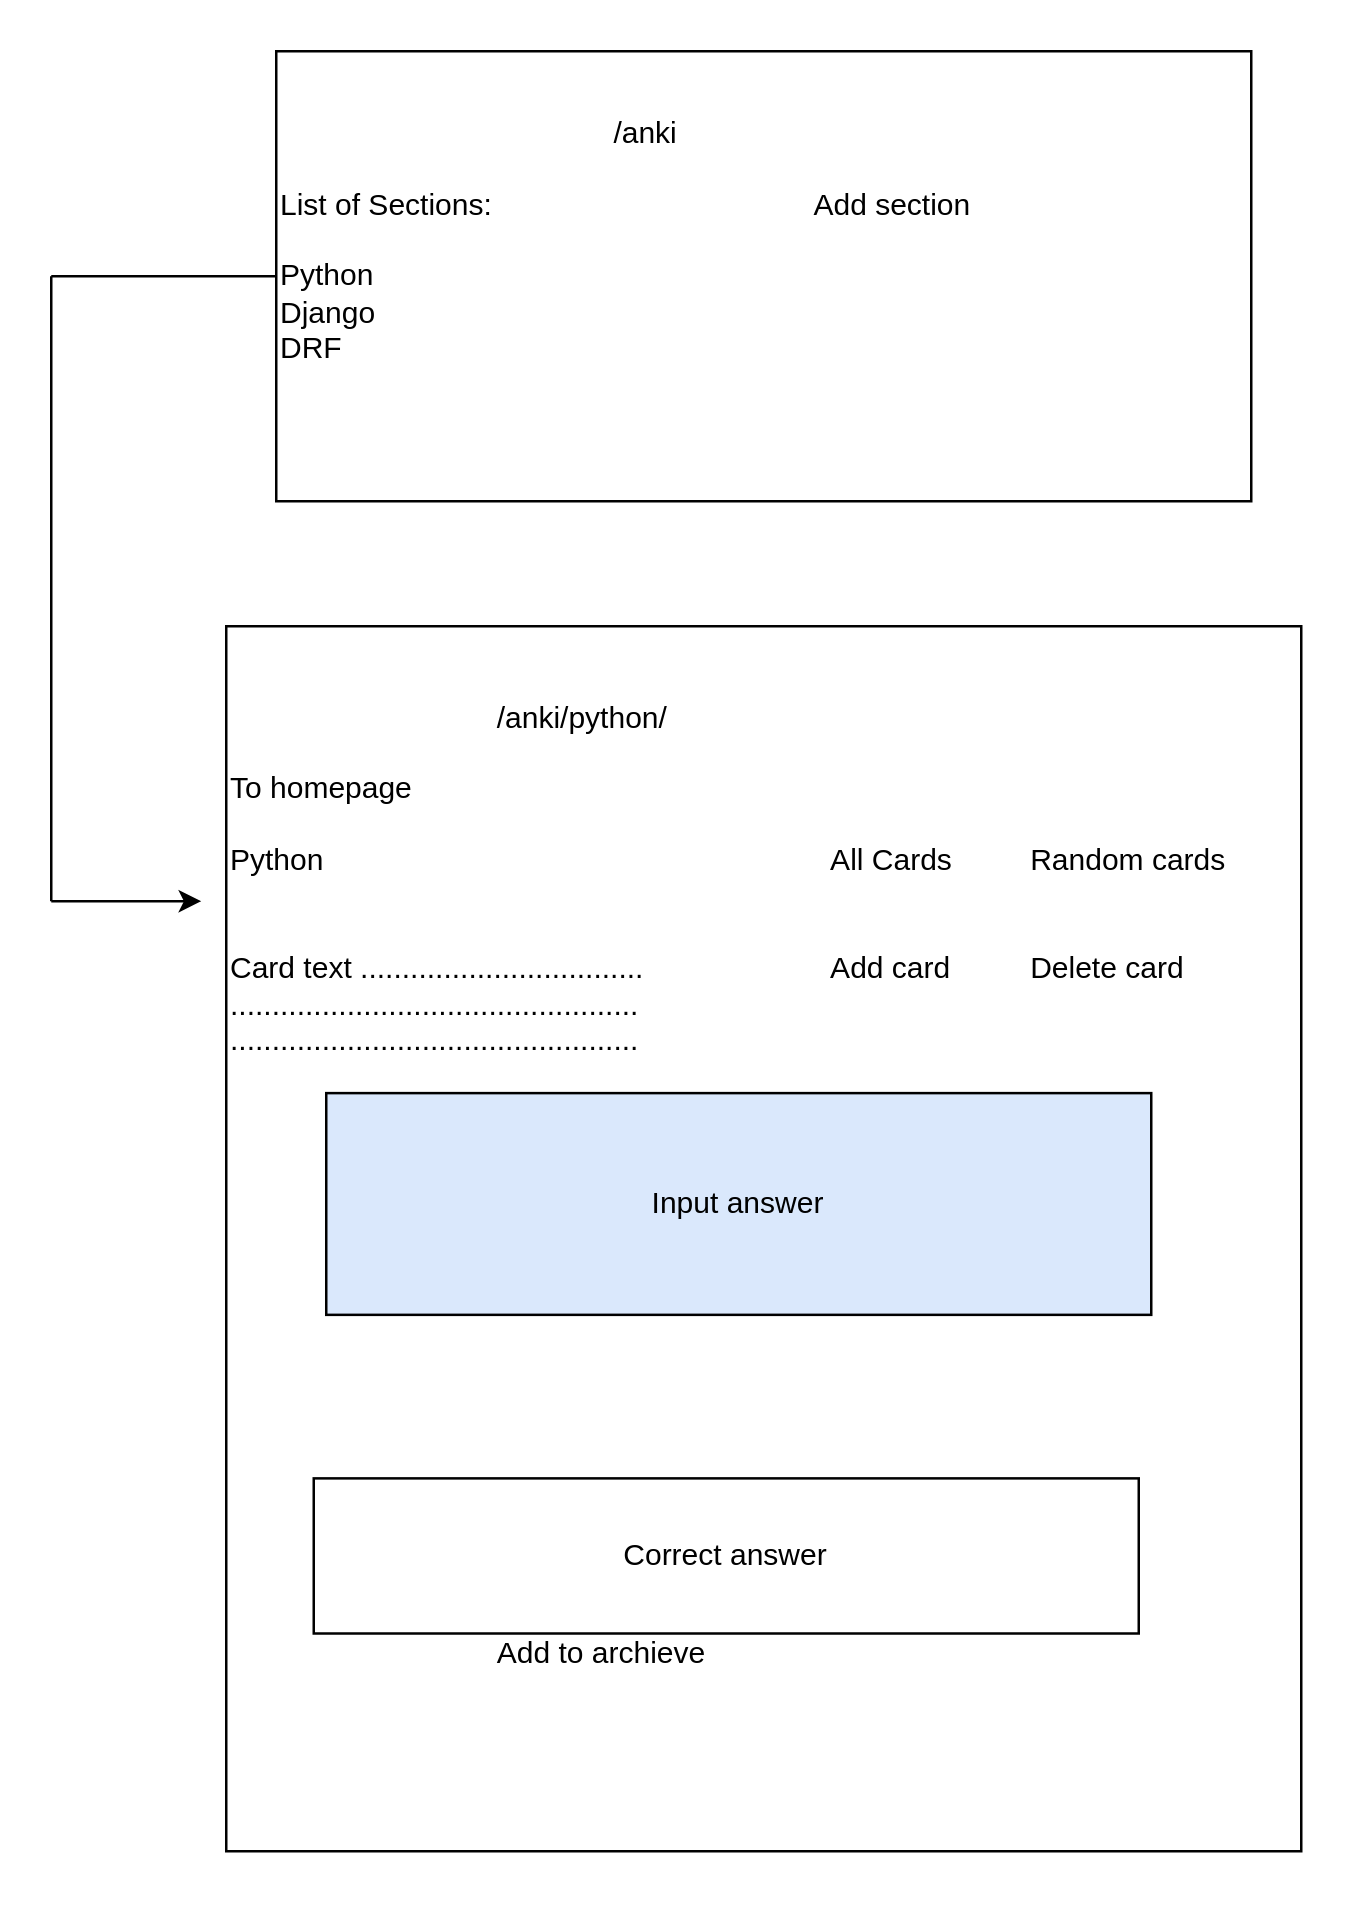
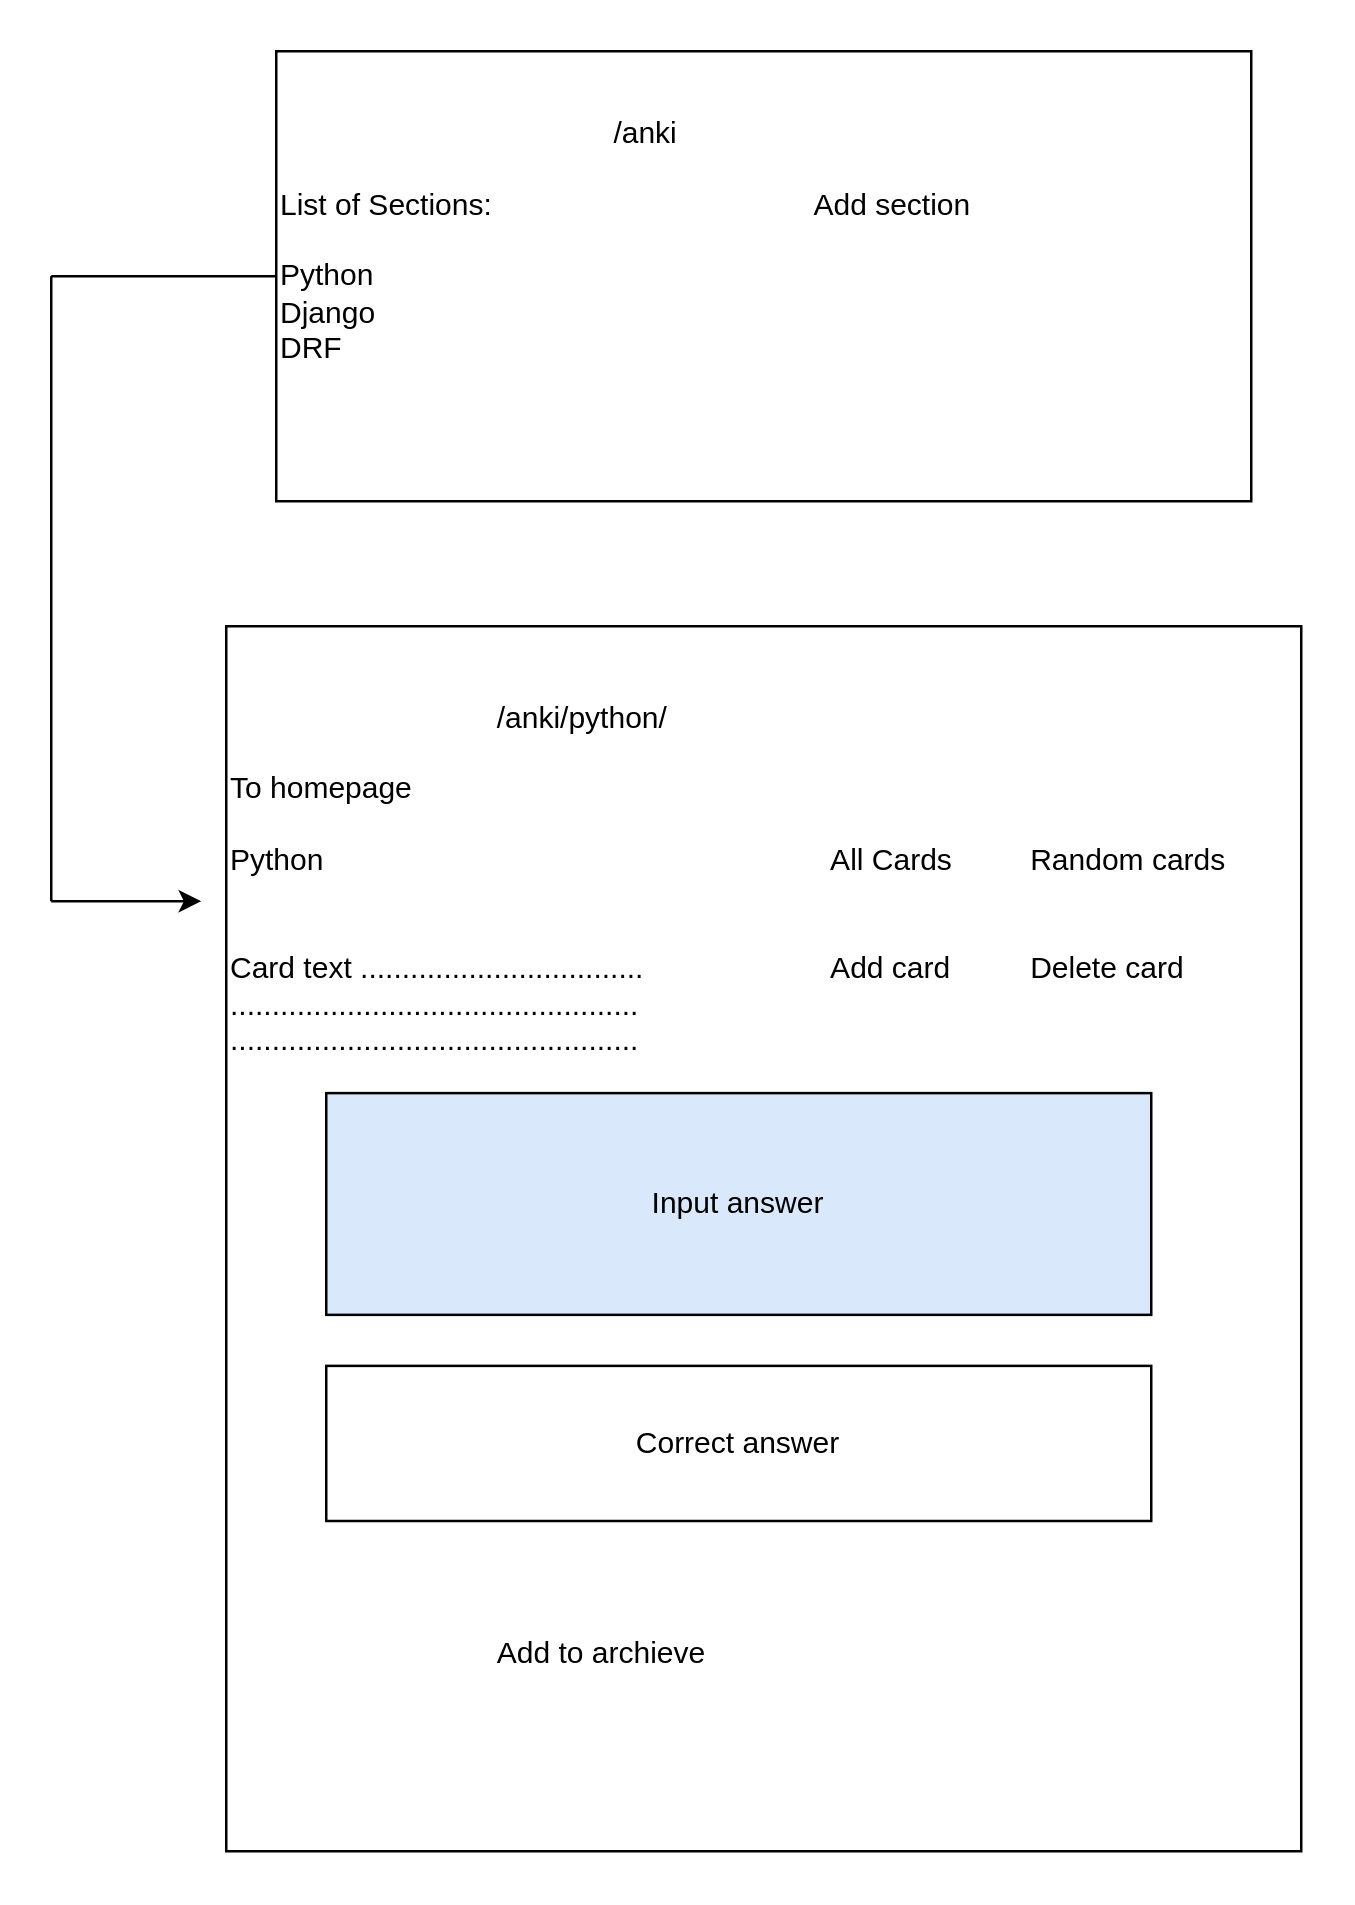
(726, 1556) -> (739, 1443)
